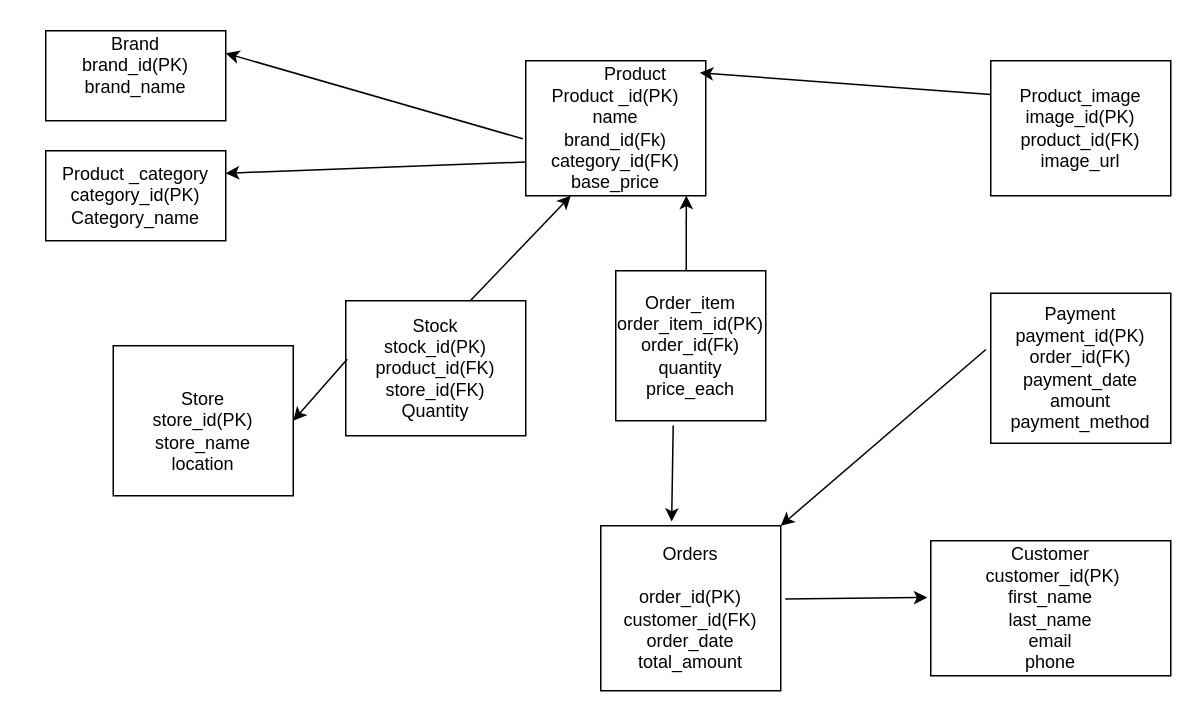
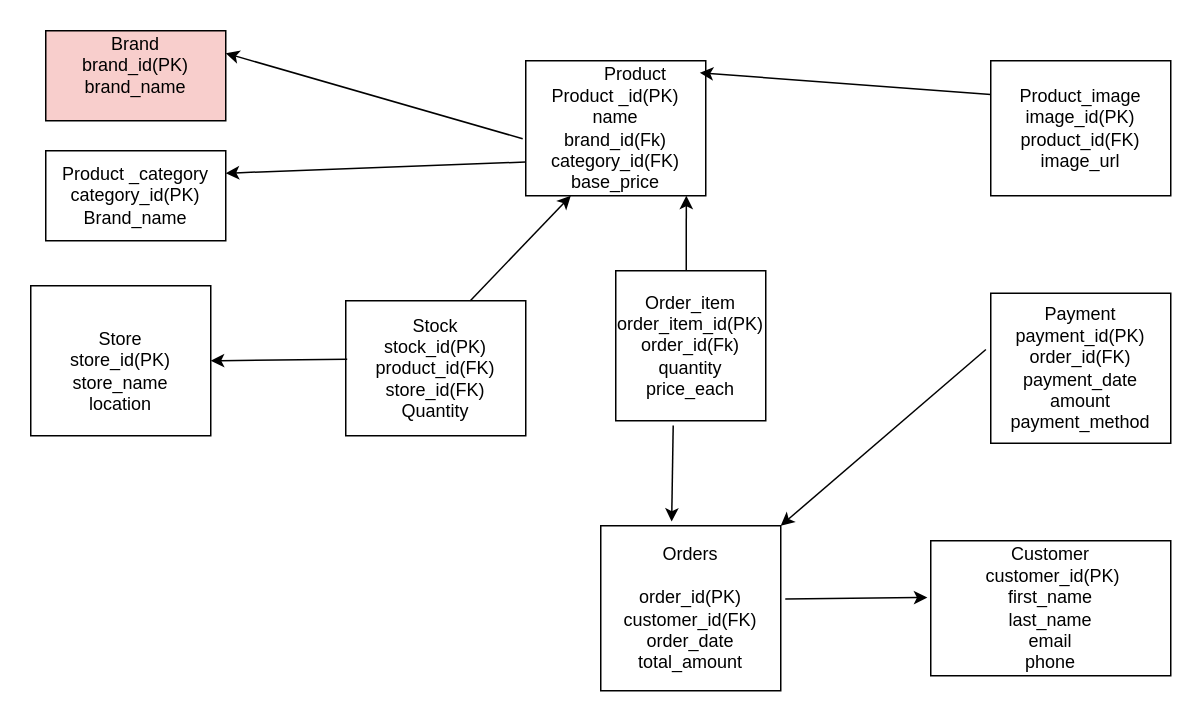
(136, 76) -> (136, 76)
(136, 196) -> (136, 196)
(203, 421) -> (121, 361)
